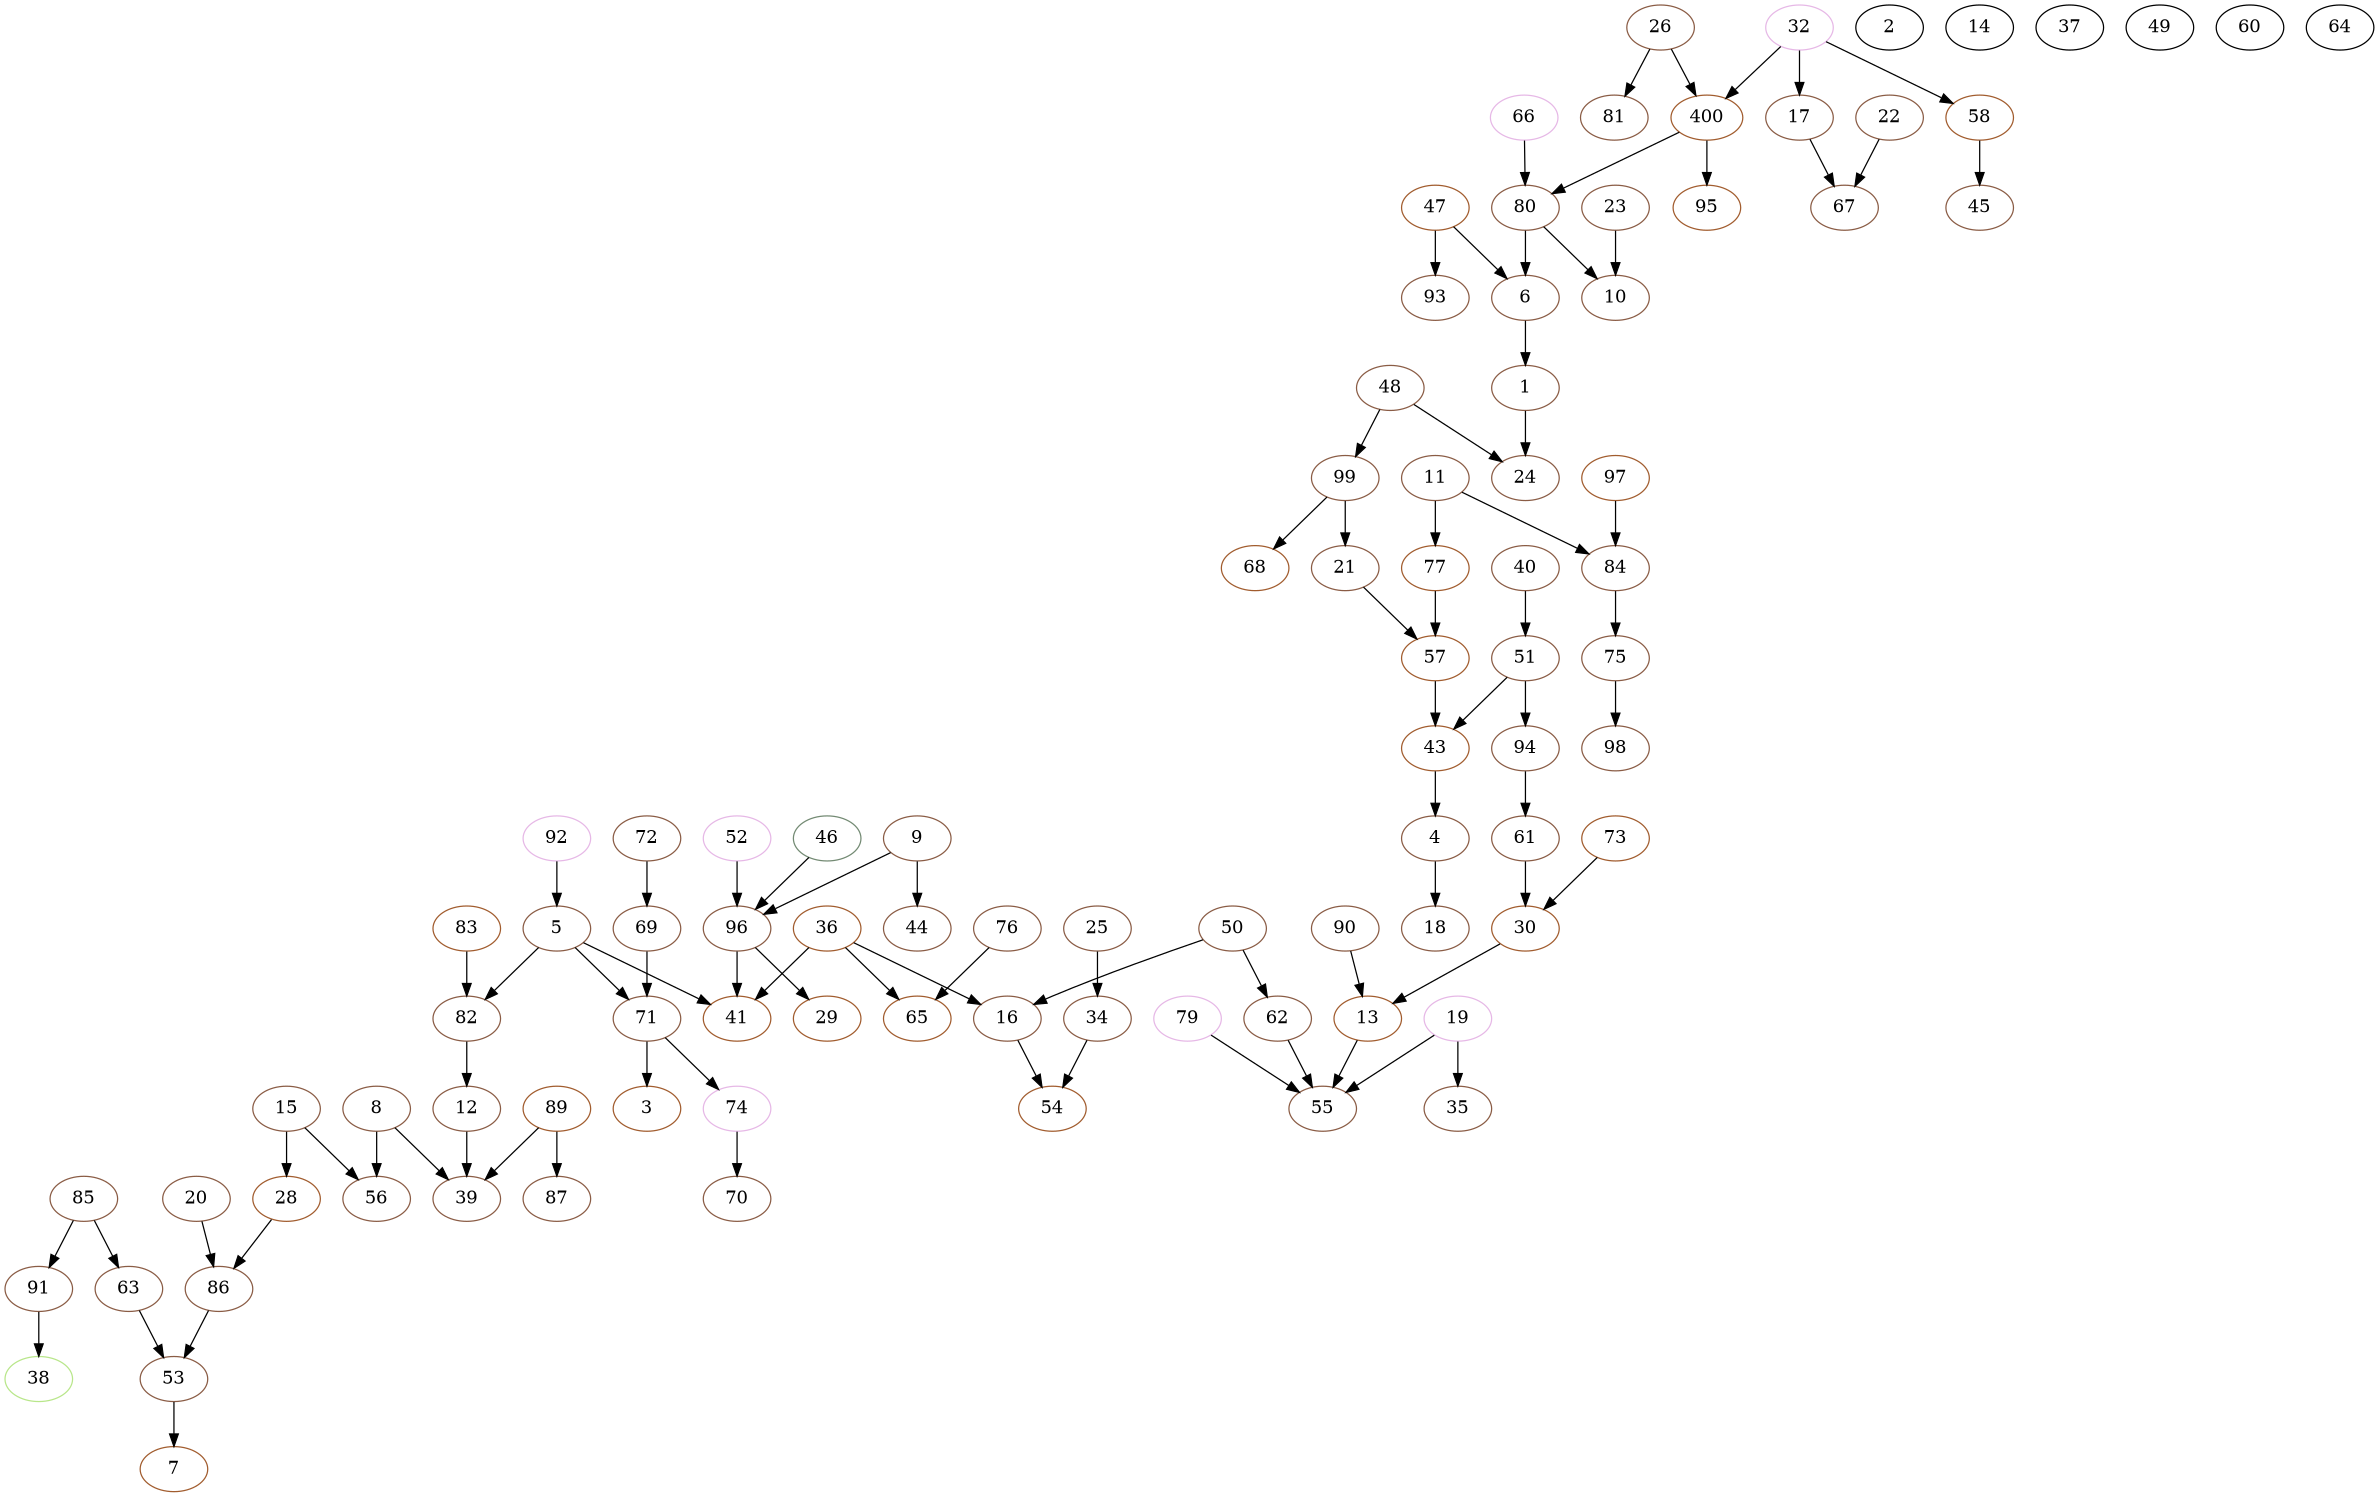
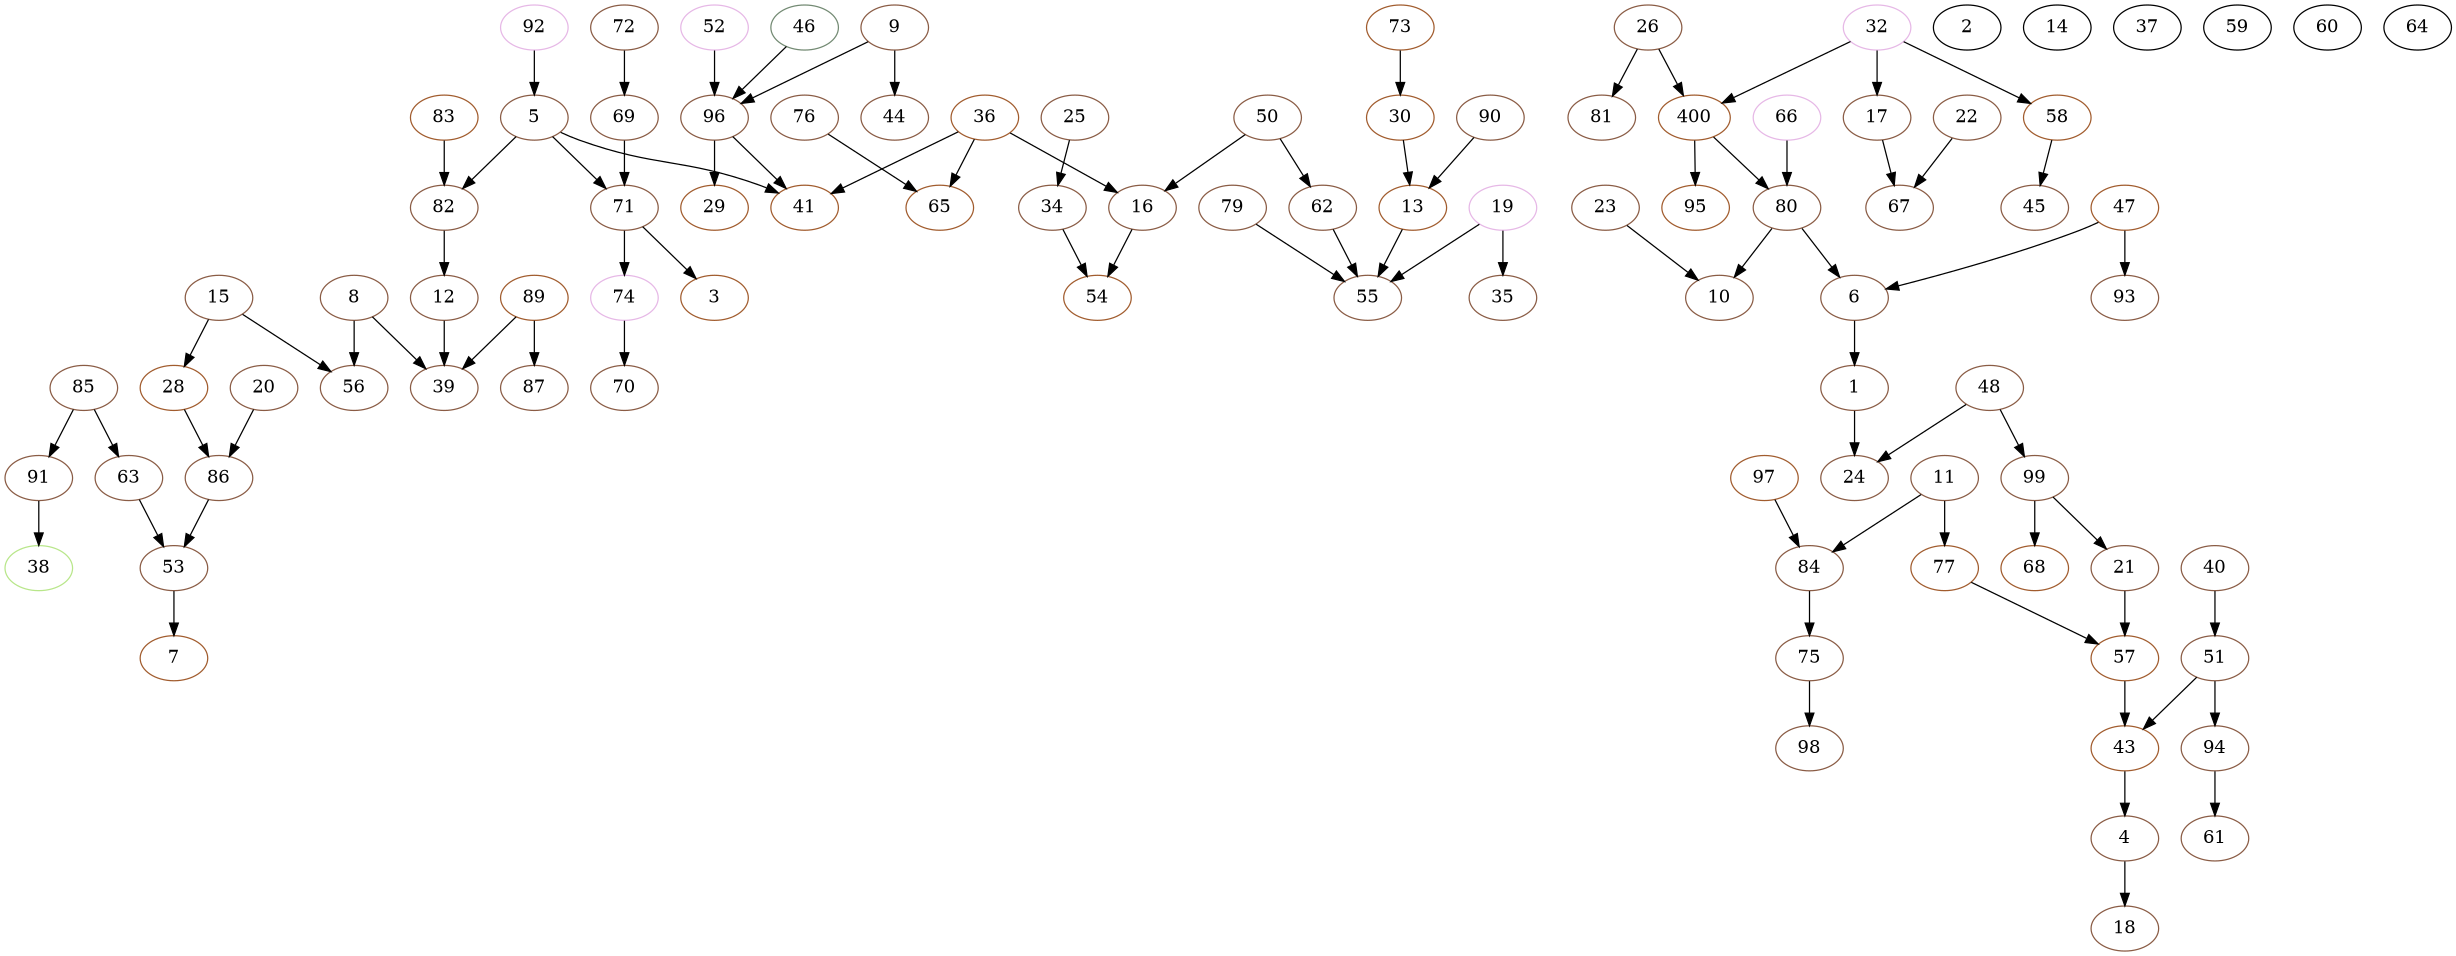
(2160, 28) -> (2237, 28)
(1525, 877) -> none
(1188, 1019) -> (1233, 208)
